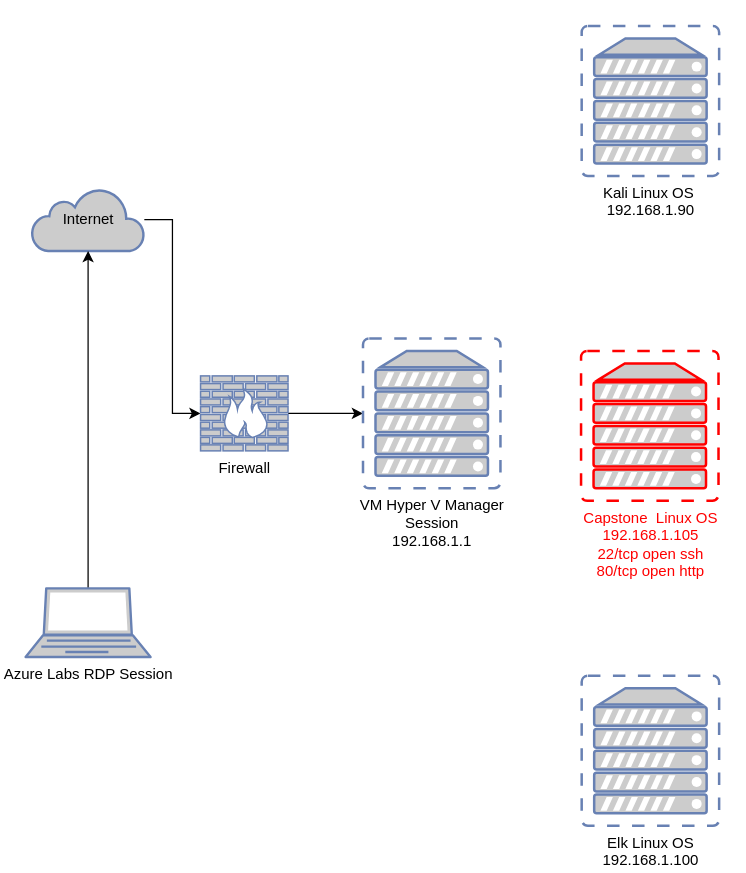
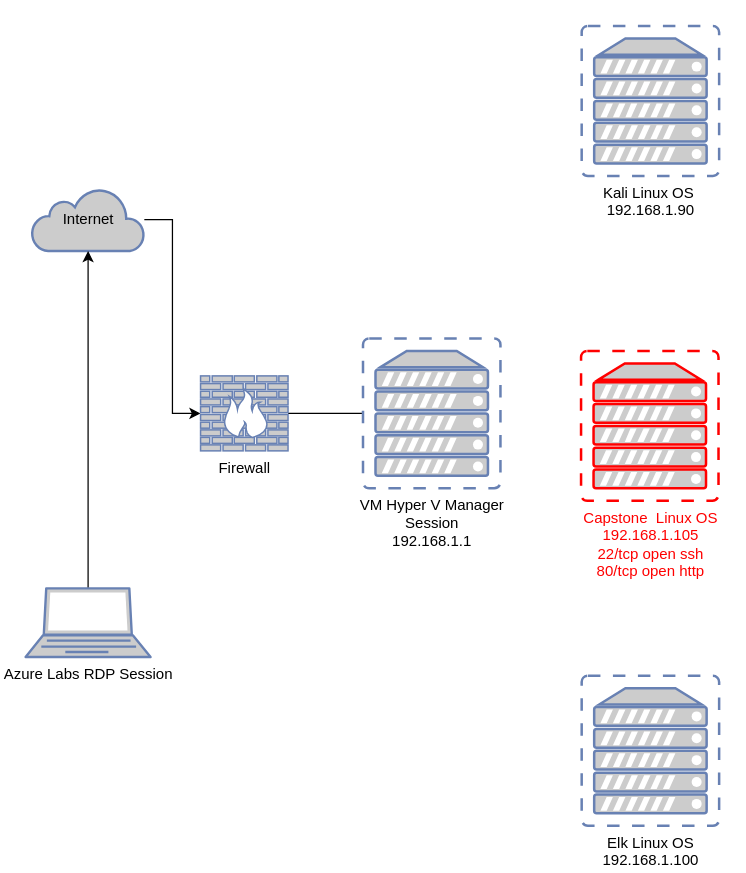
(353, 413) -> (356, 413)
